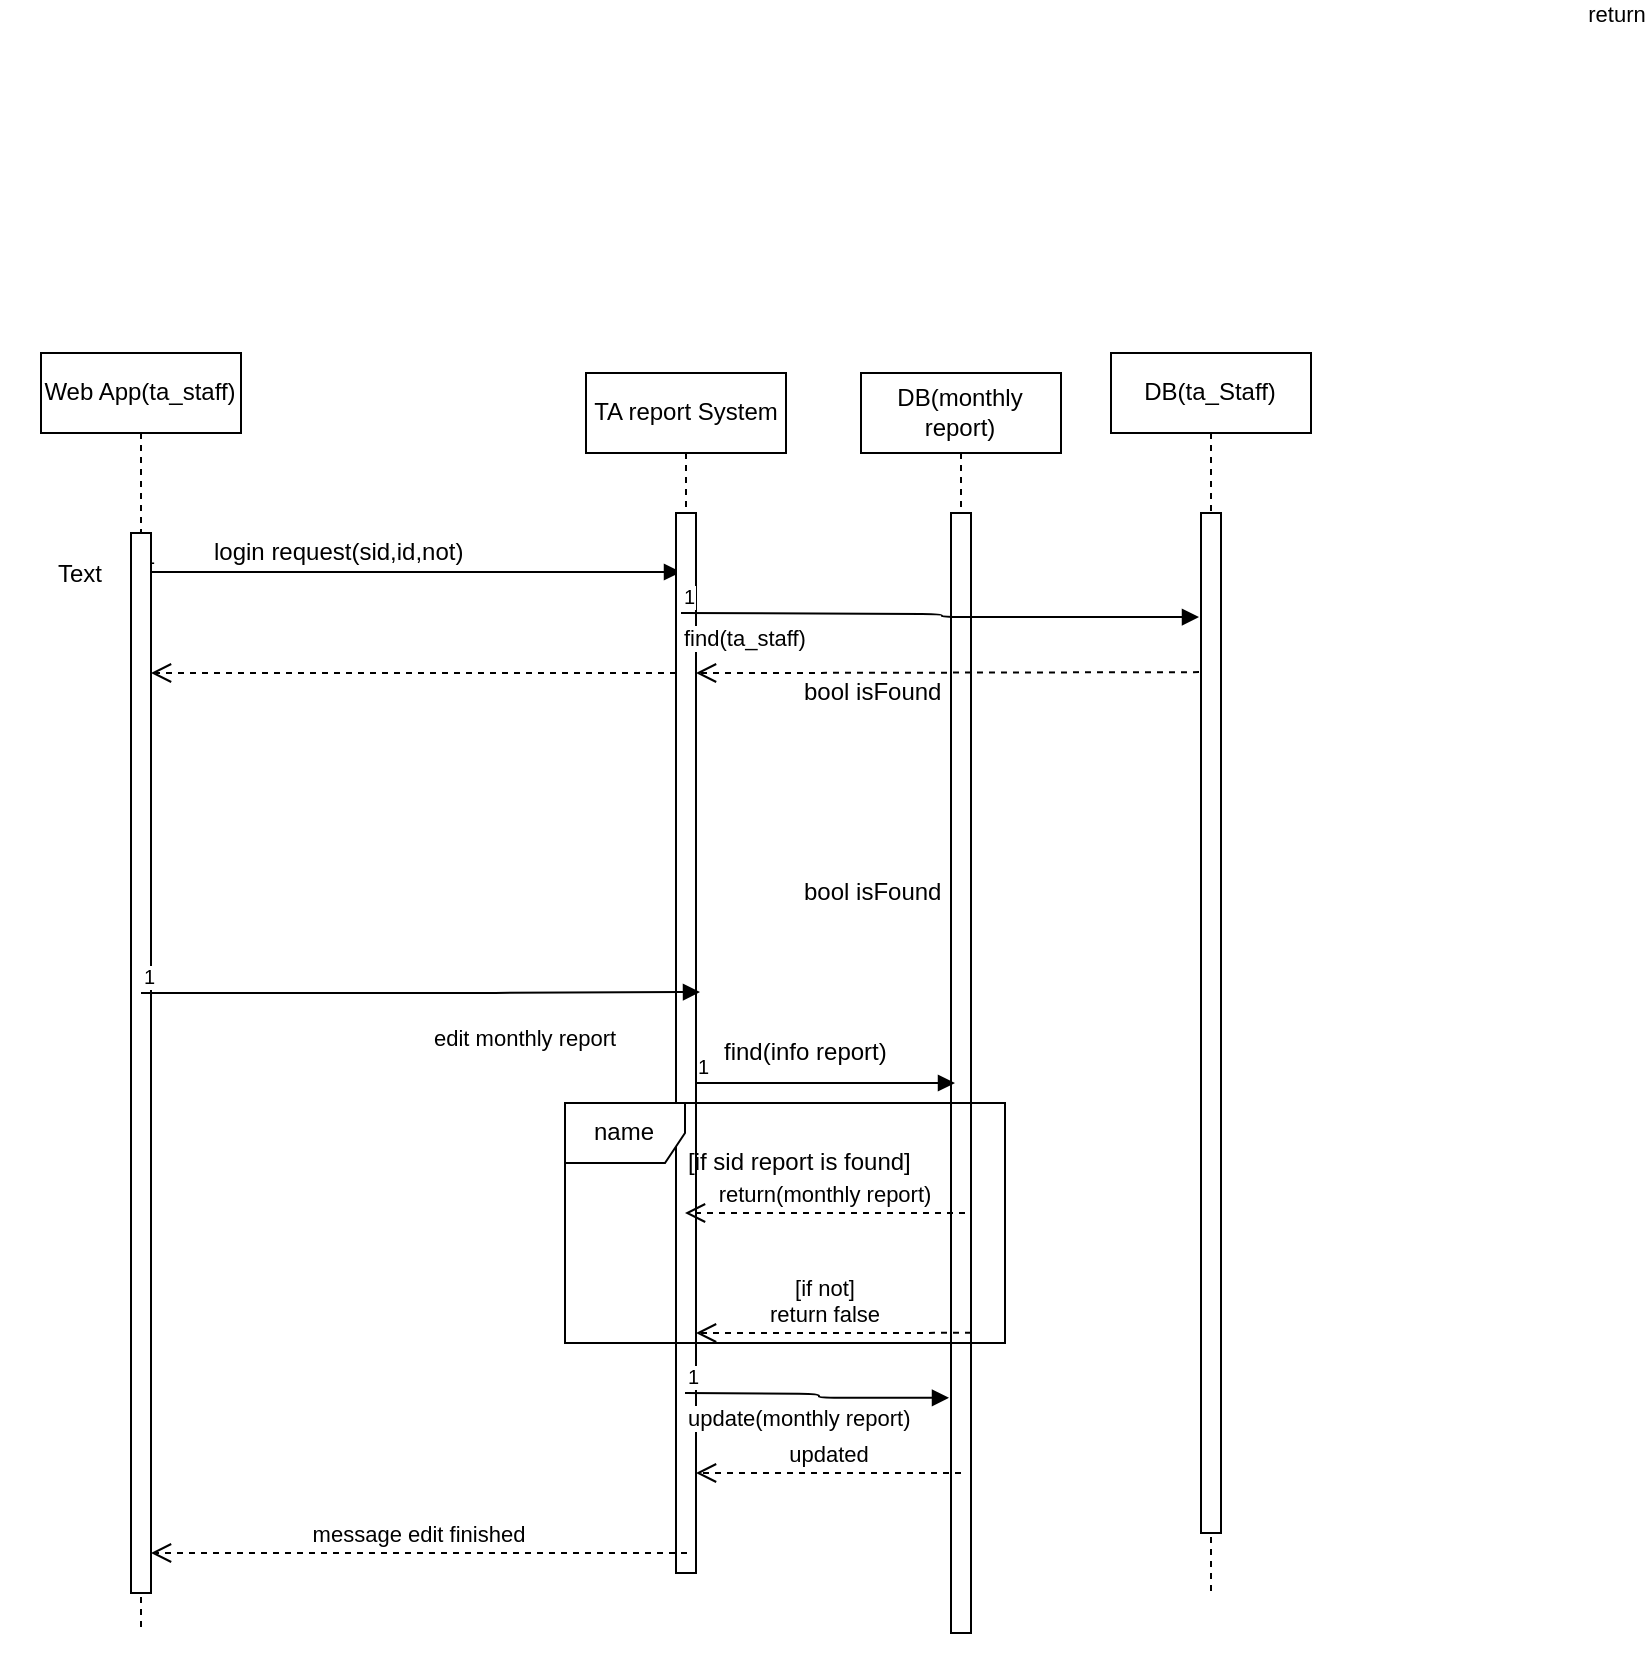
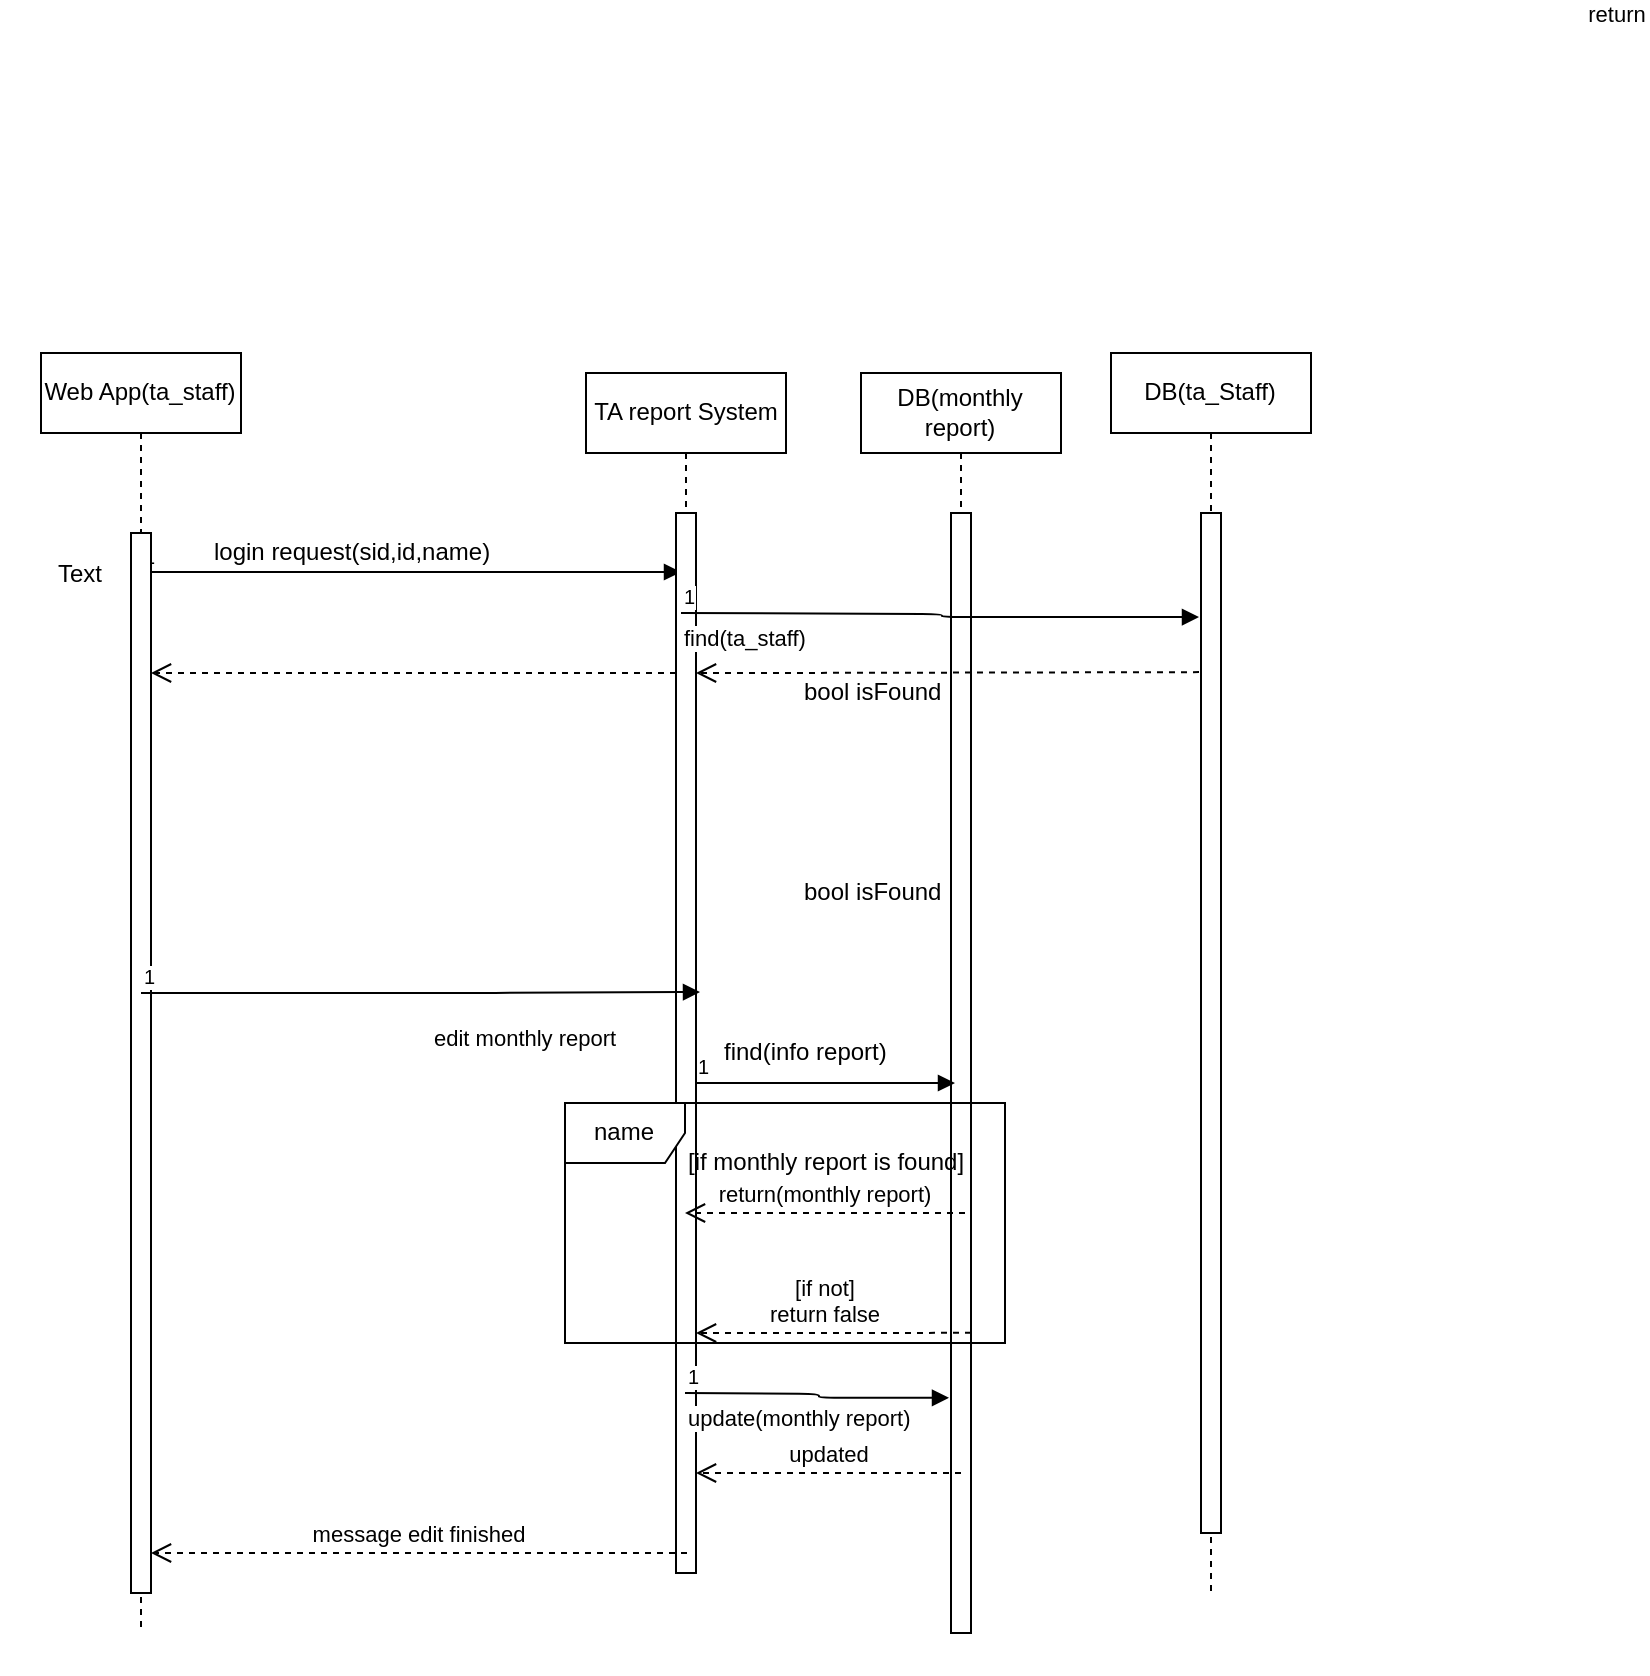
(361, 553) -> (368, 553)
(828, 1163) -> (855, 1163)
